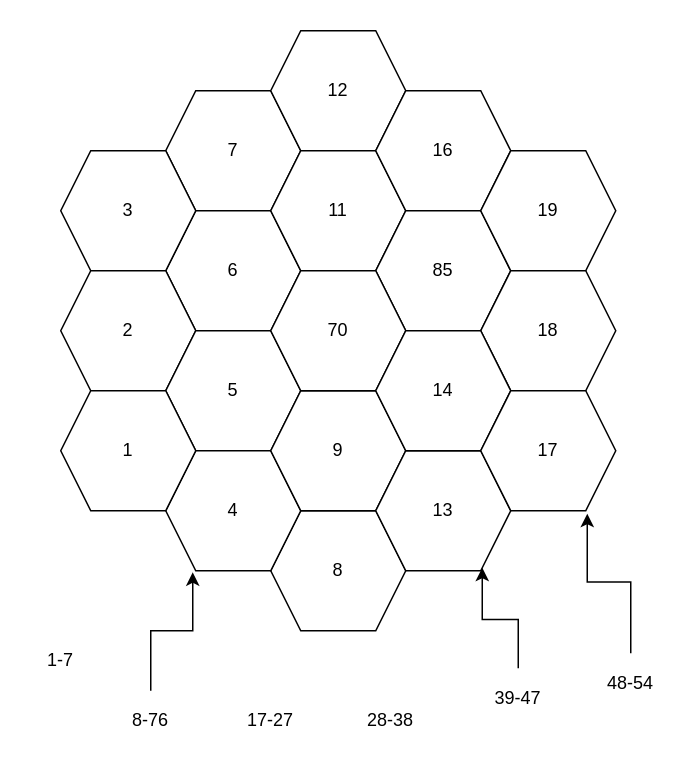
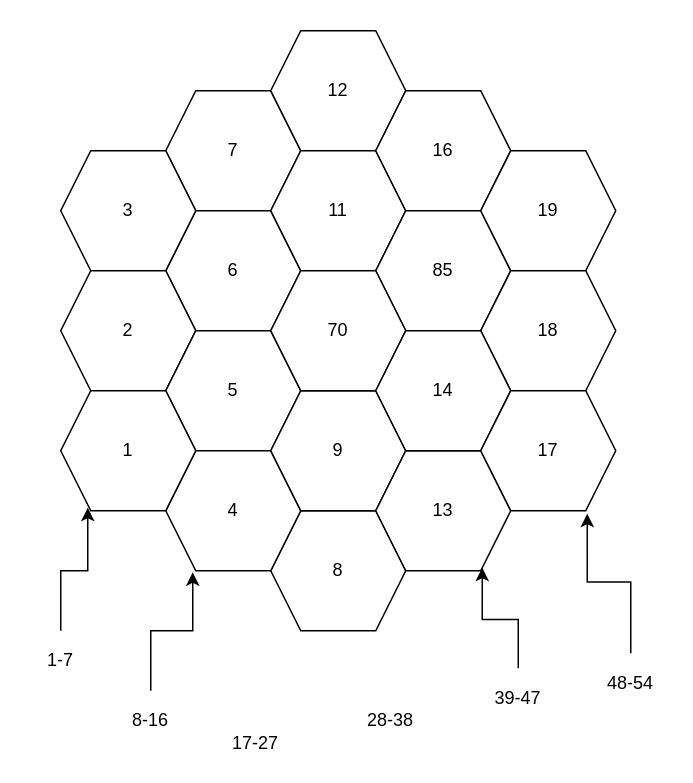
none -> (71, 571)
(151, 721) -> (151, 721)
(271, 721) -> (256, 743)
